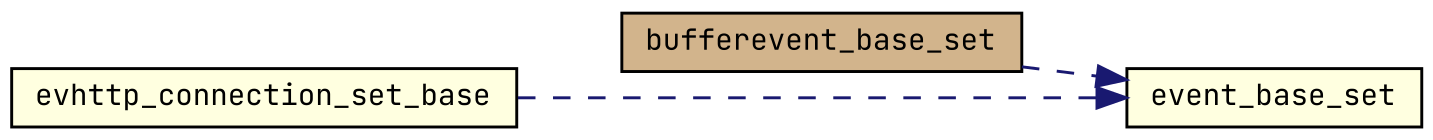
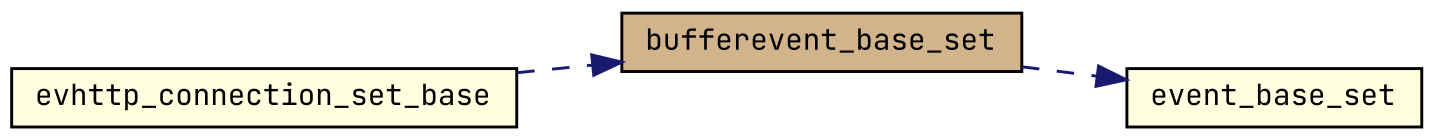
(807, 98) -> (555, 69)
